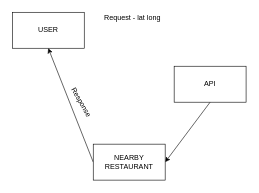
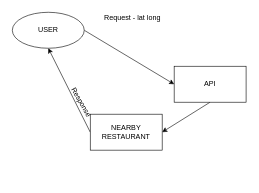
(48, 30) -> (48, 30)
none -> (127, 56)
(129, 162) -> (126, 132)
